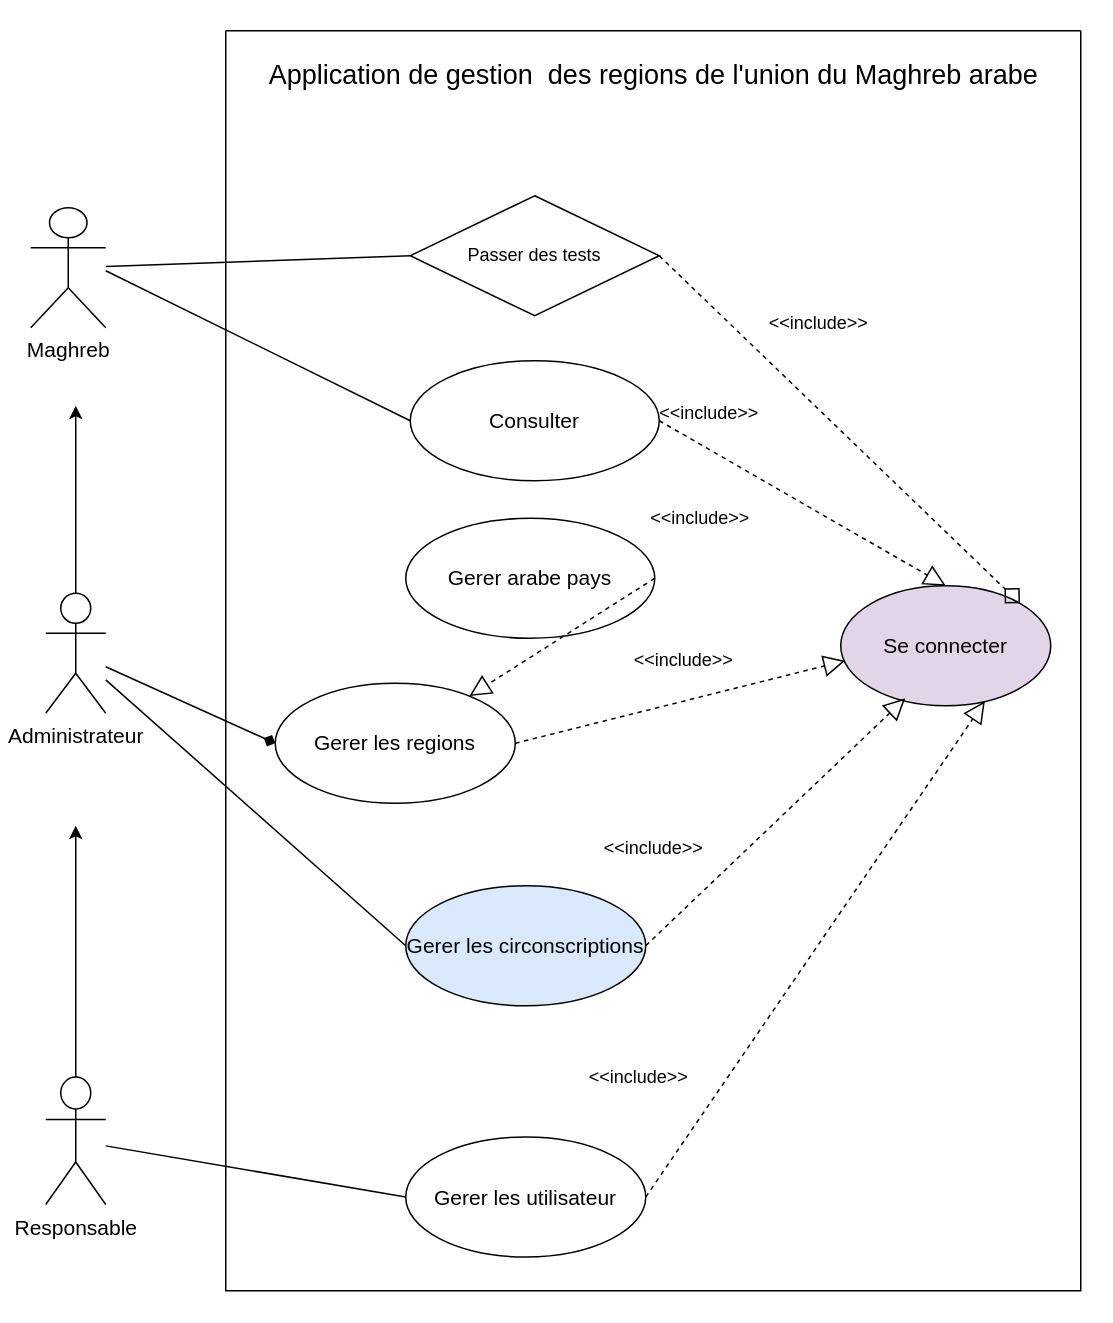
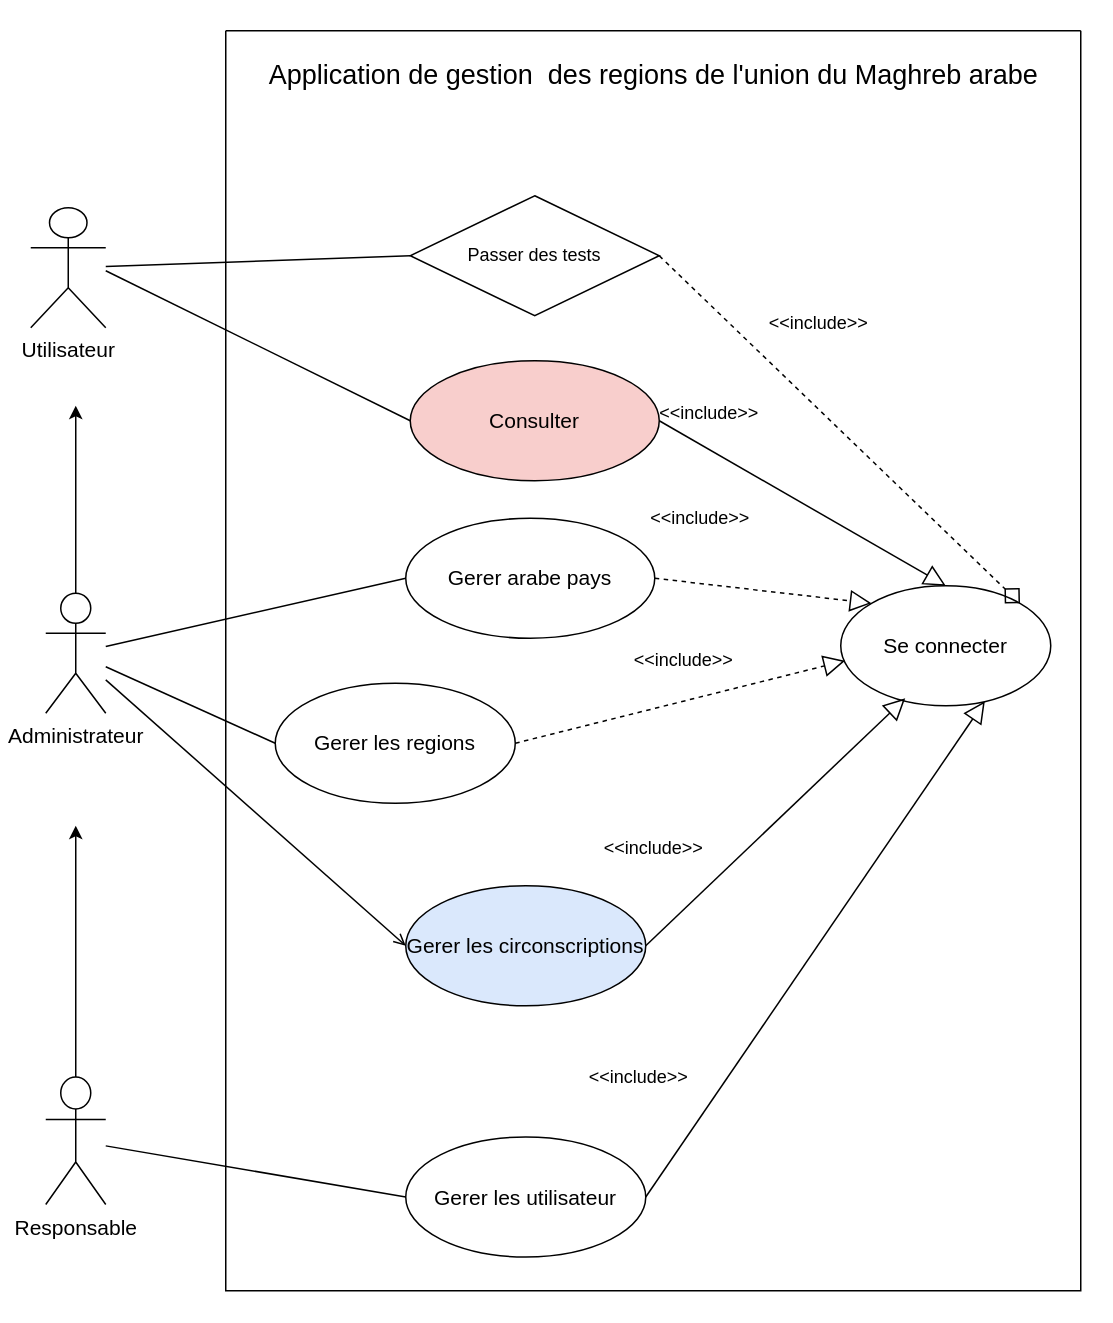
(69, 349) -> (69, 349)
(535, 421) -> (535, 421)
(793, 498) -> (793, 498)
none -> (255, 612)
(571, 631) -> (752, 590)
(946, 646) -> (946, 646)
(264, 738) -> (269, 740)
(767, 830) -> (767, 830)
(401, 942) -> (401, 942)
(810, 957) -> (810, 957)
